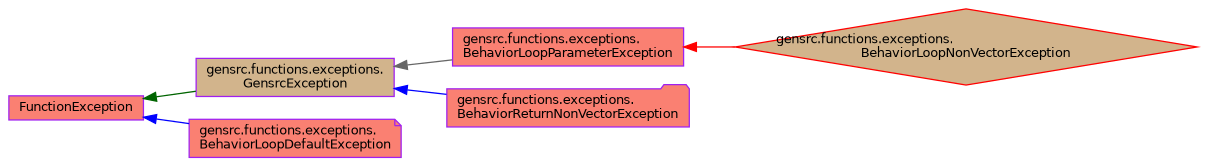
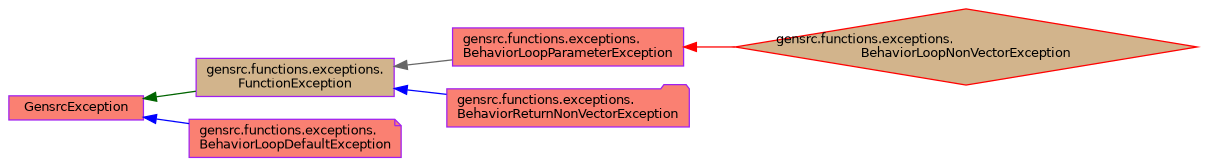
(295, 77) -> (295, 77)
(76, 108) -> (76, 108)
